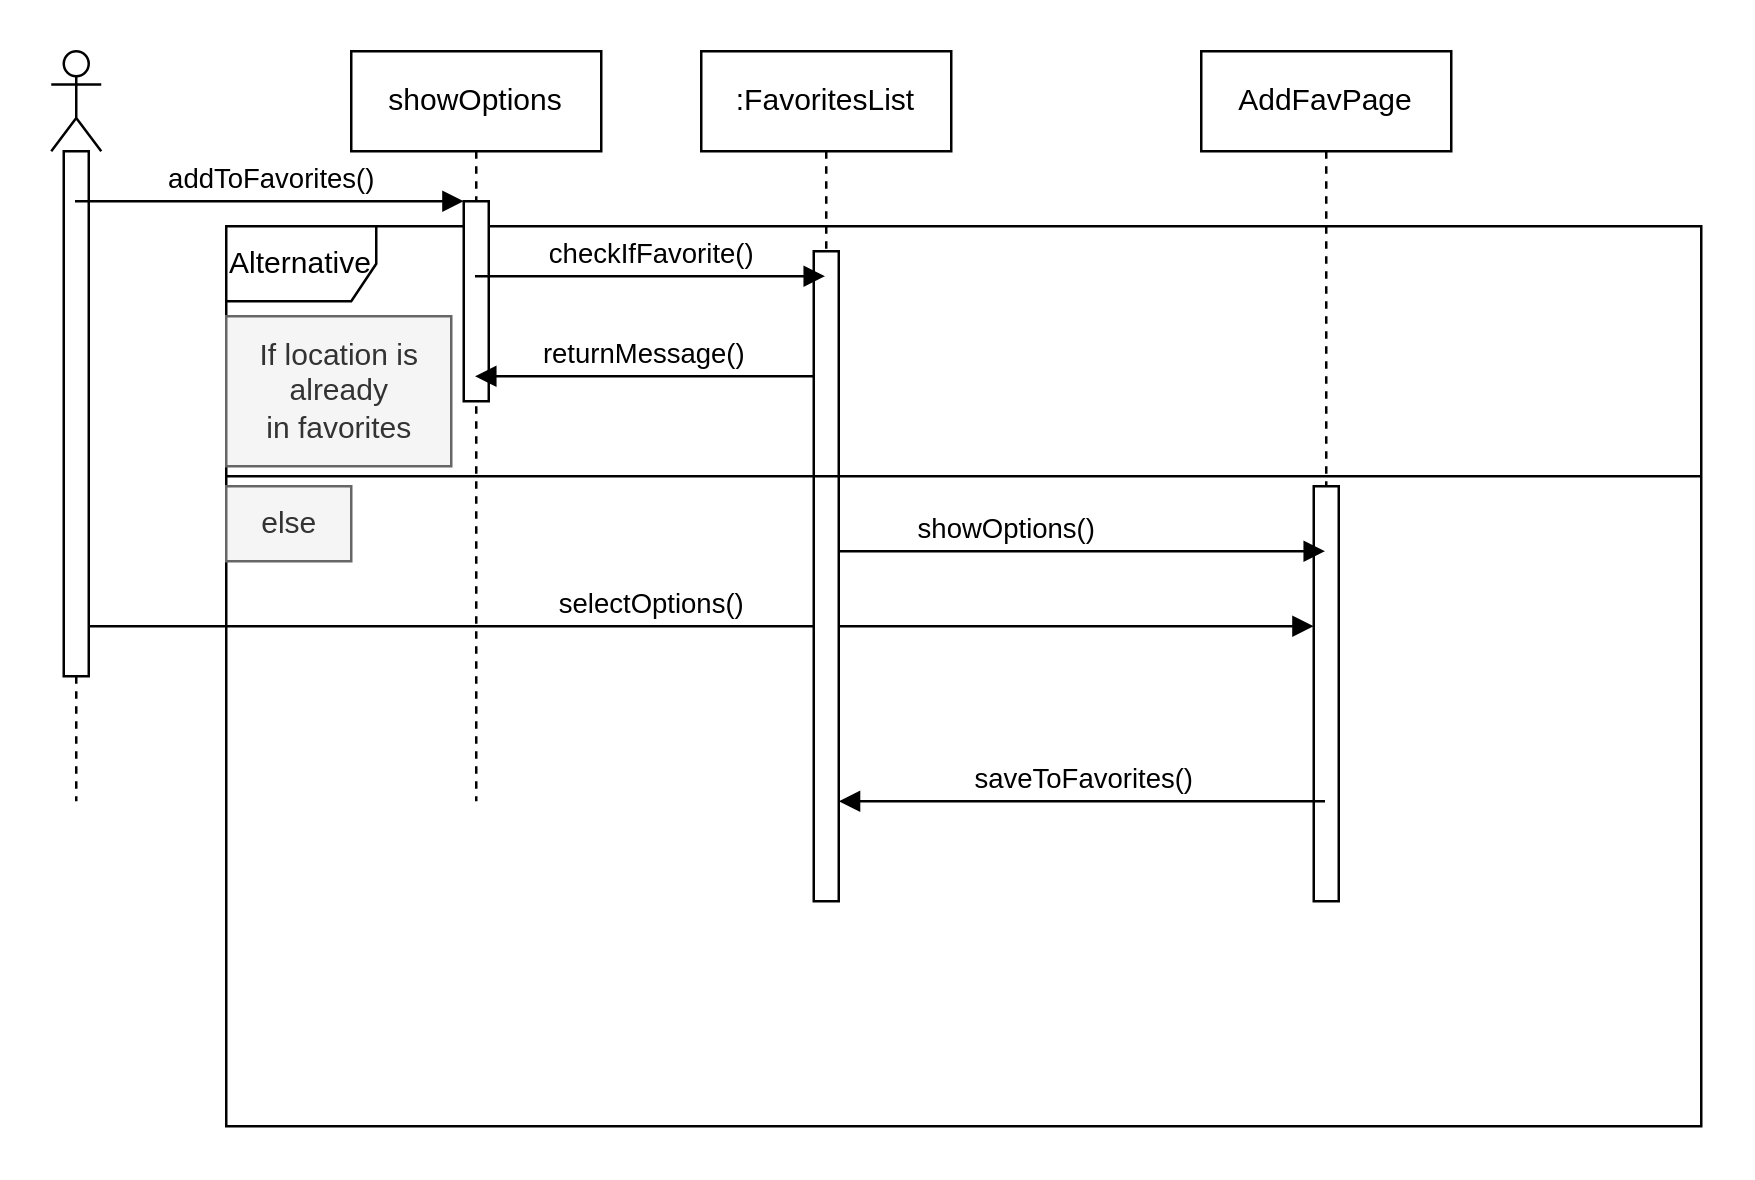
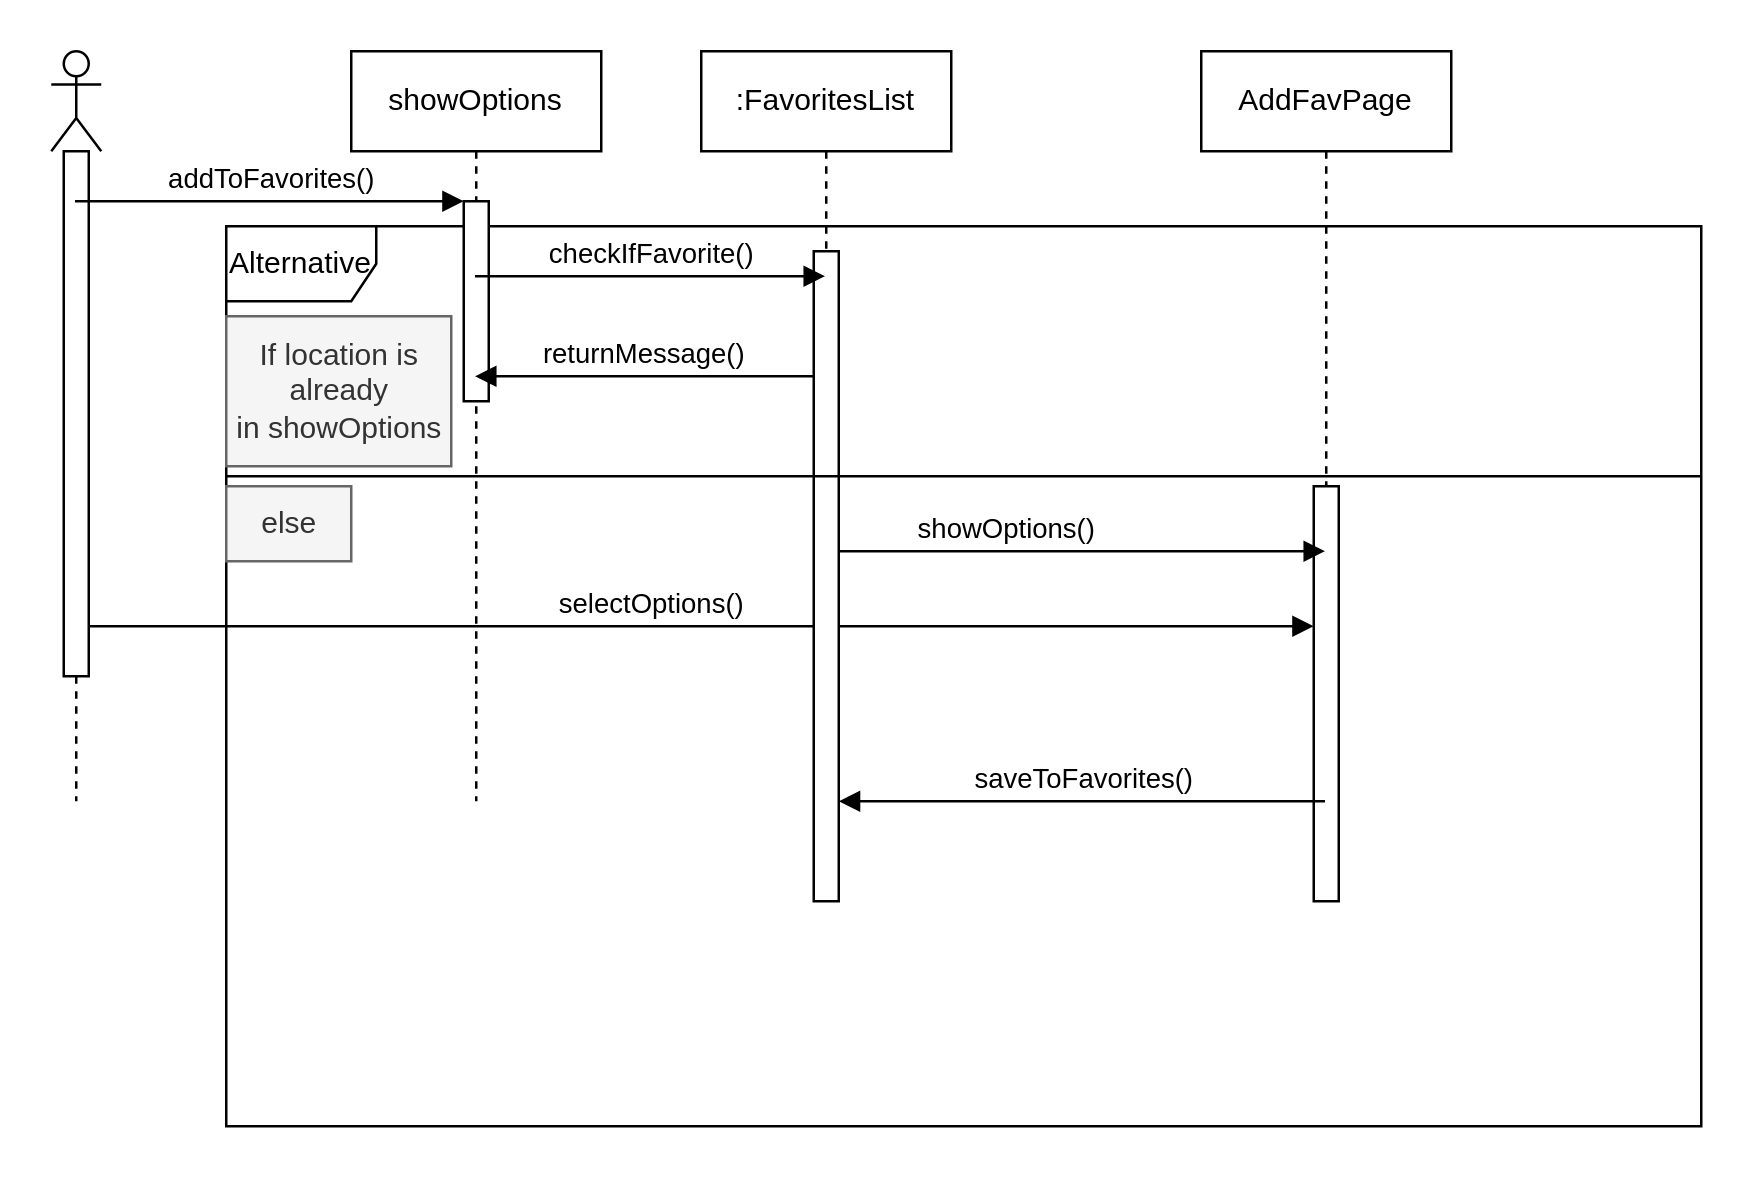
(340, 391) -> (340, 391)
